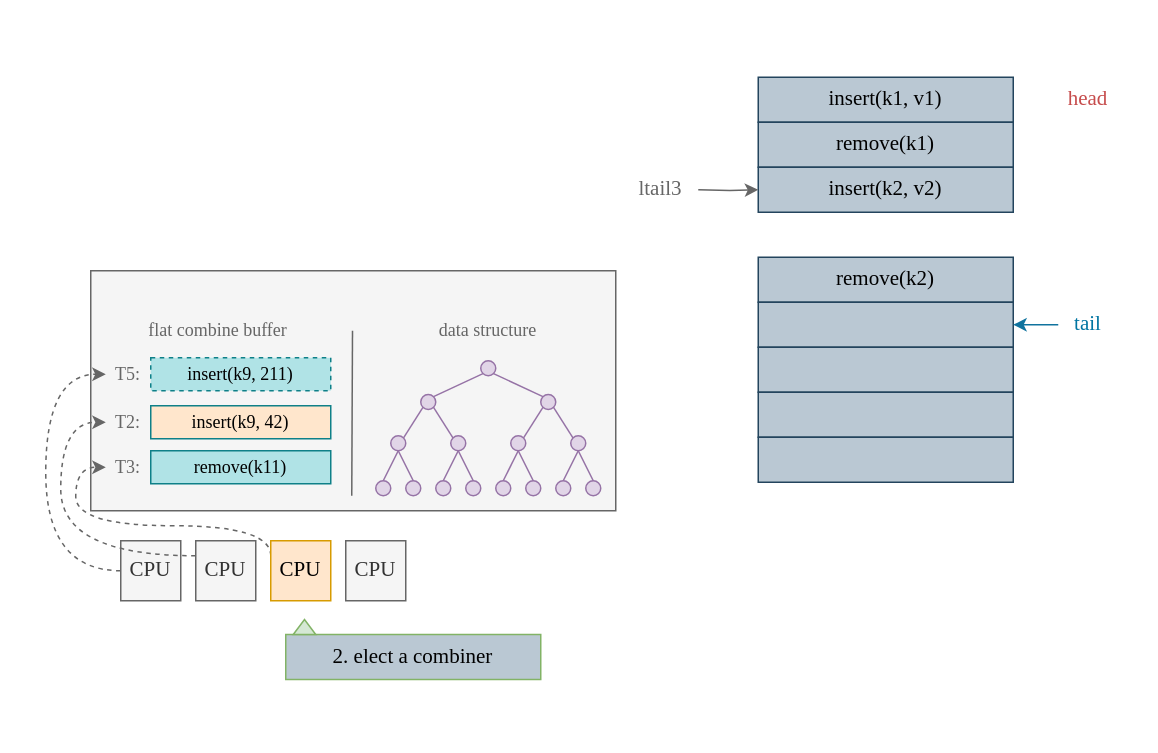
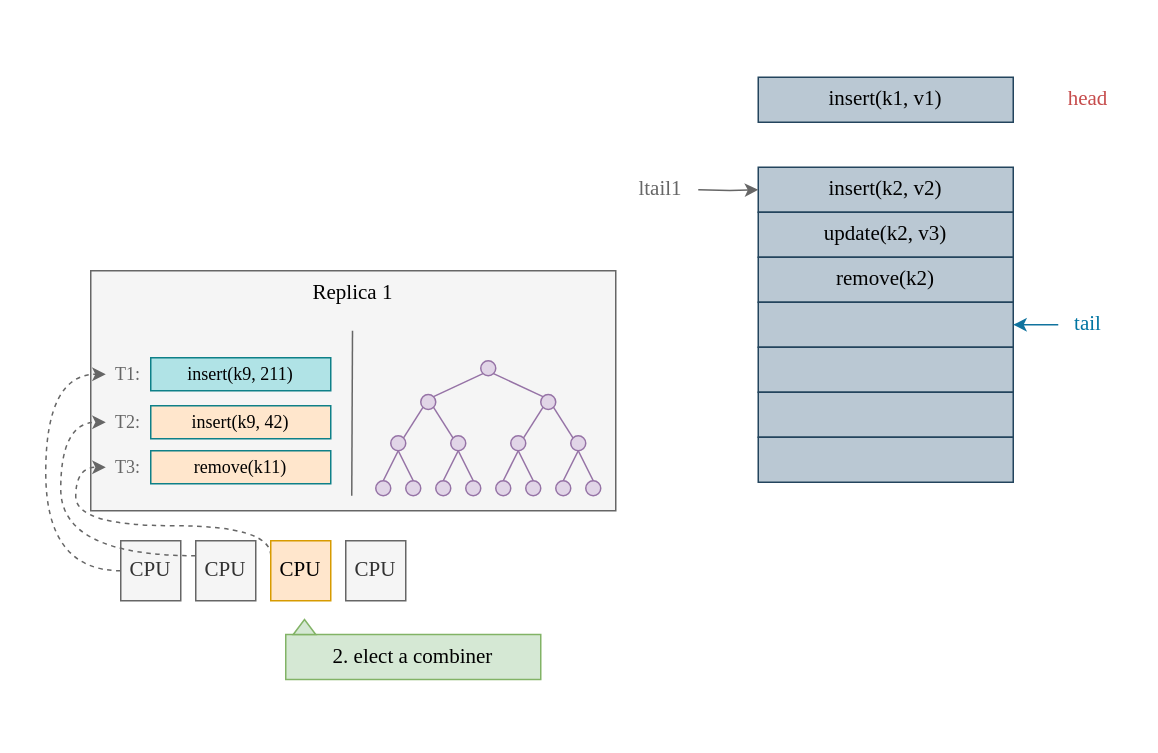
(886, 145) -> none
(661, 190) -> (661, 190)
none -> (886, 235)
none -> (353, 293)
(218, 331) -> none
(488, 331) -> none
(128, 374) -> (128, 374)
(241, 374) -> (241, 374)
(241, 467) -> (241, 467)
(413, 657) -> (413, 657)
